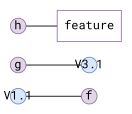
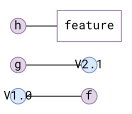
(89, 65) -> (89, 65)
(18, 96) -> (18, 96)
